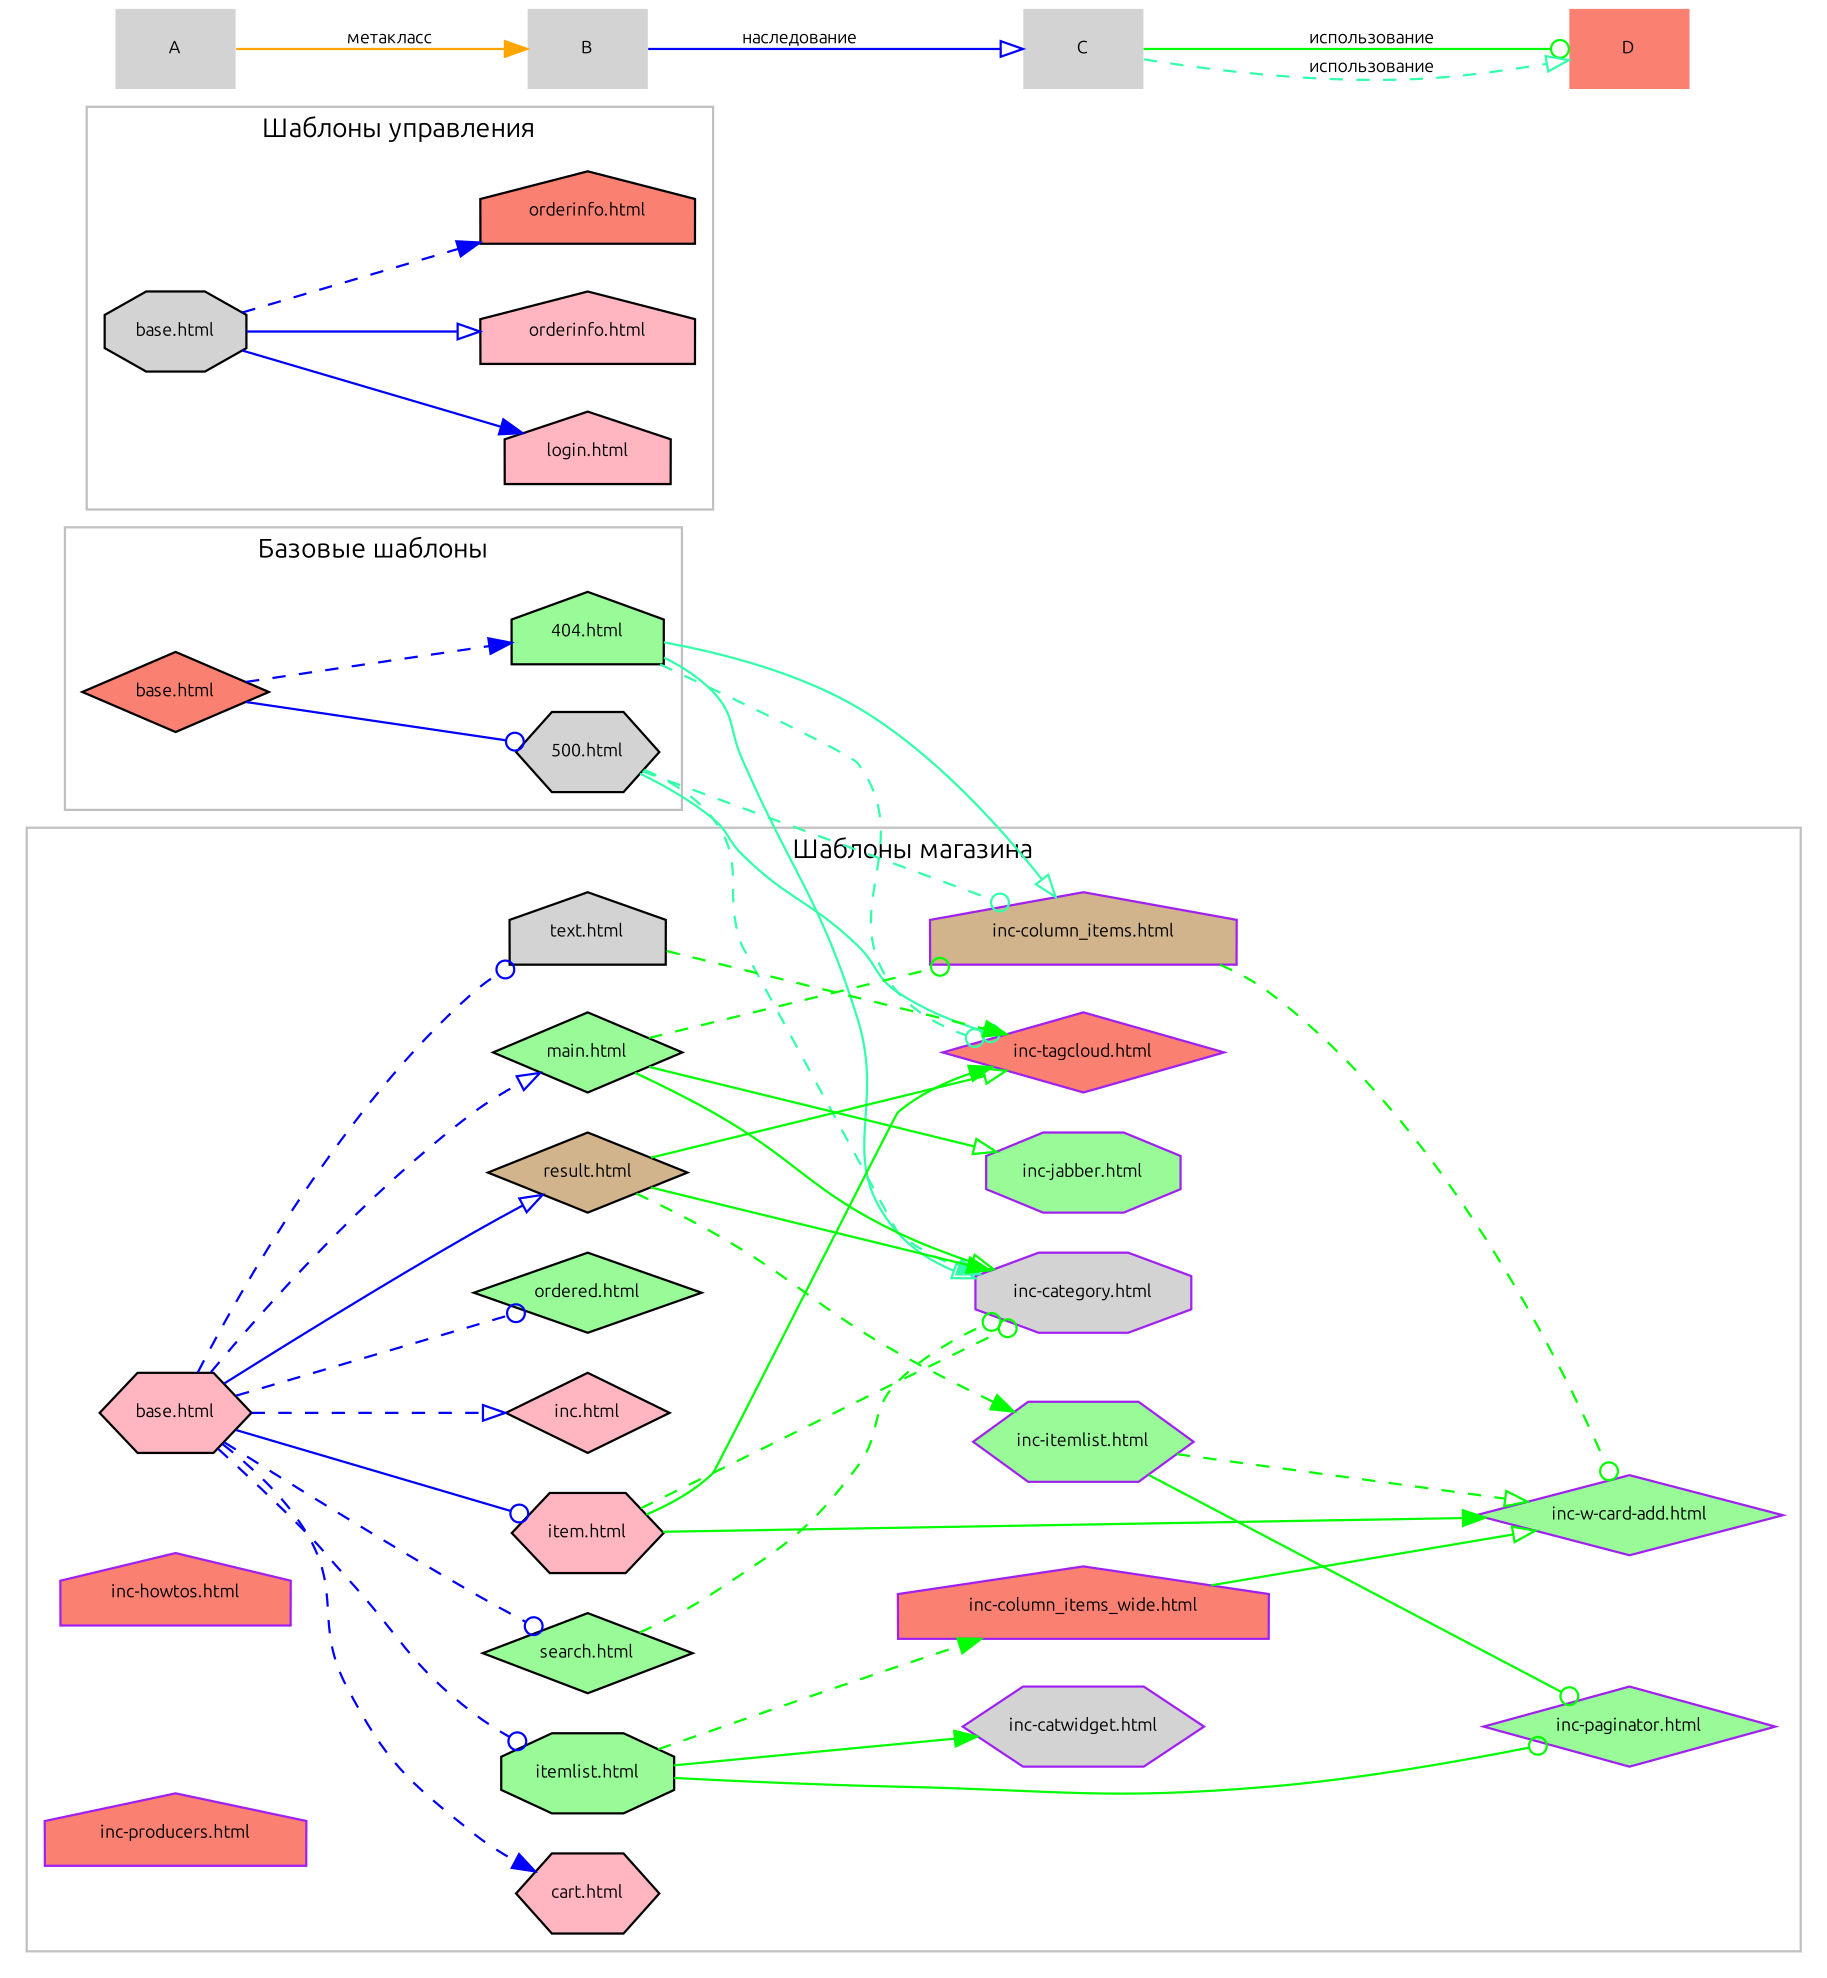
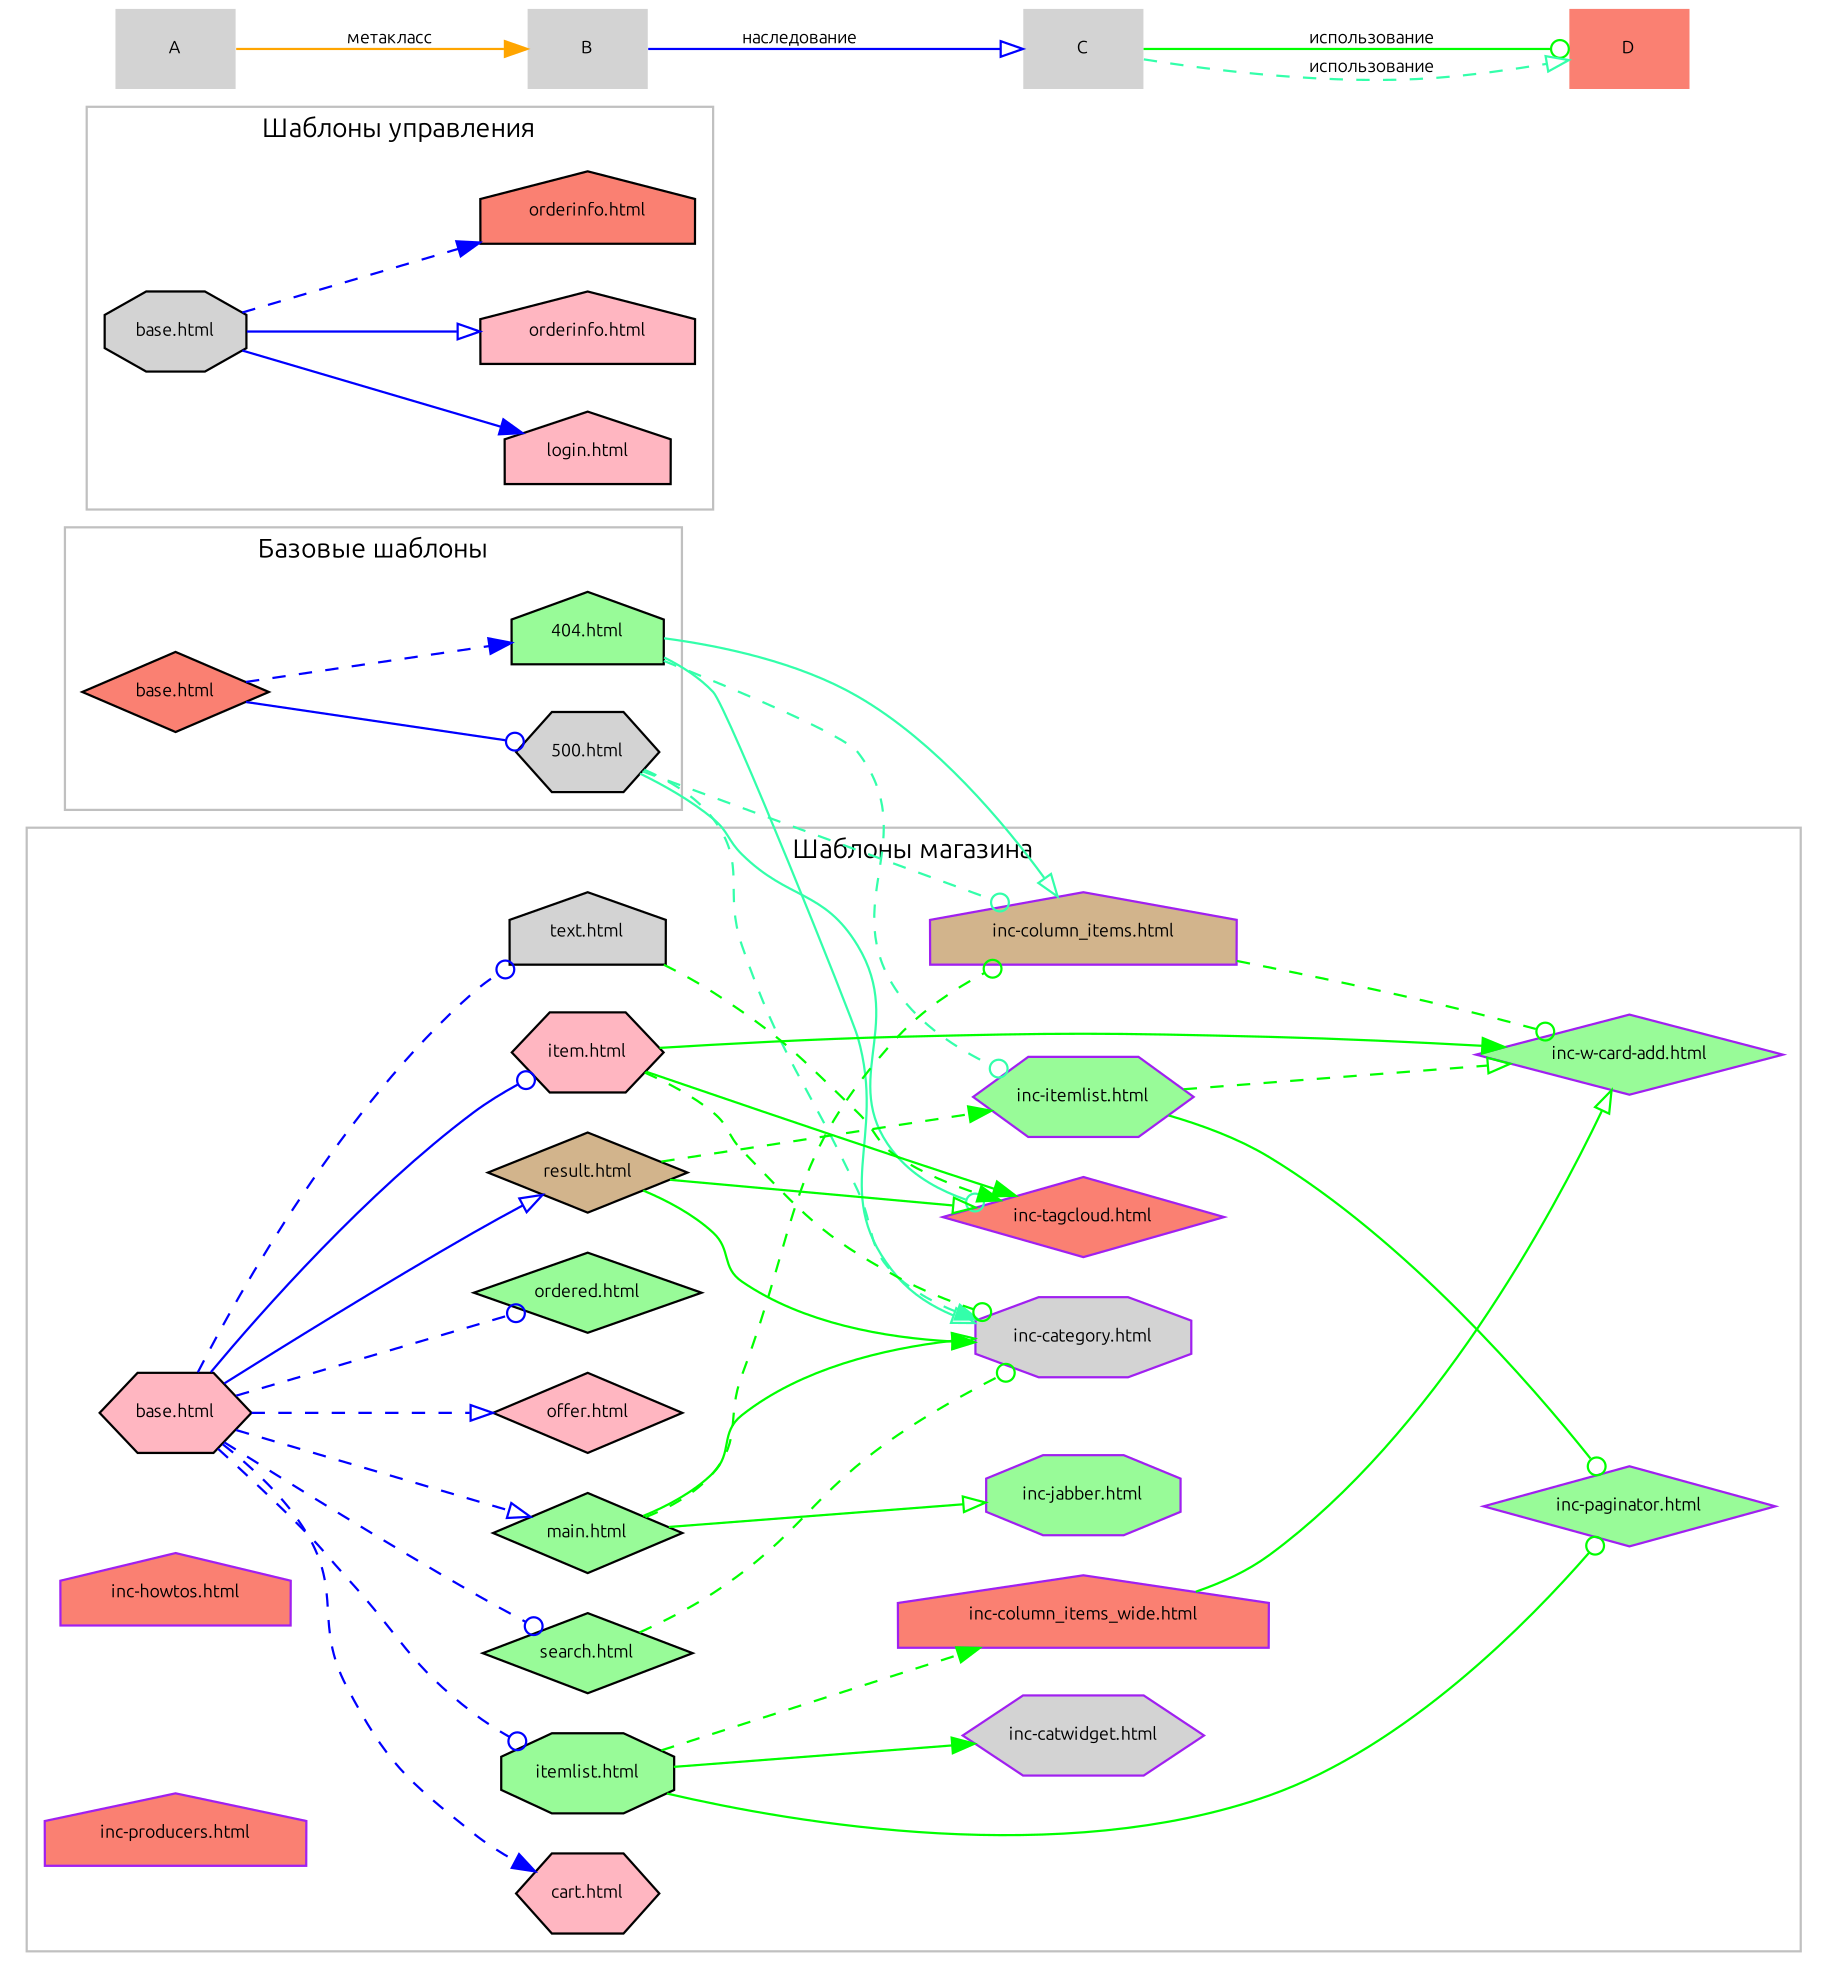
(878, 809) -> (882, 809)
(588, 1413) -> (588, 1413)
